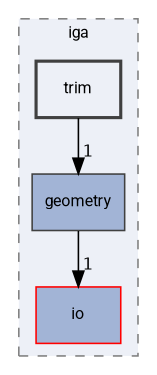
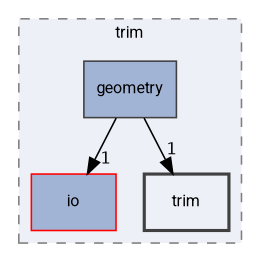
(78, 34) -> (130, 34)
(78, 138) -> (155, 139)
